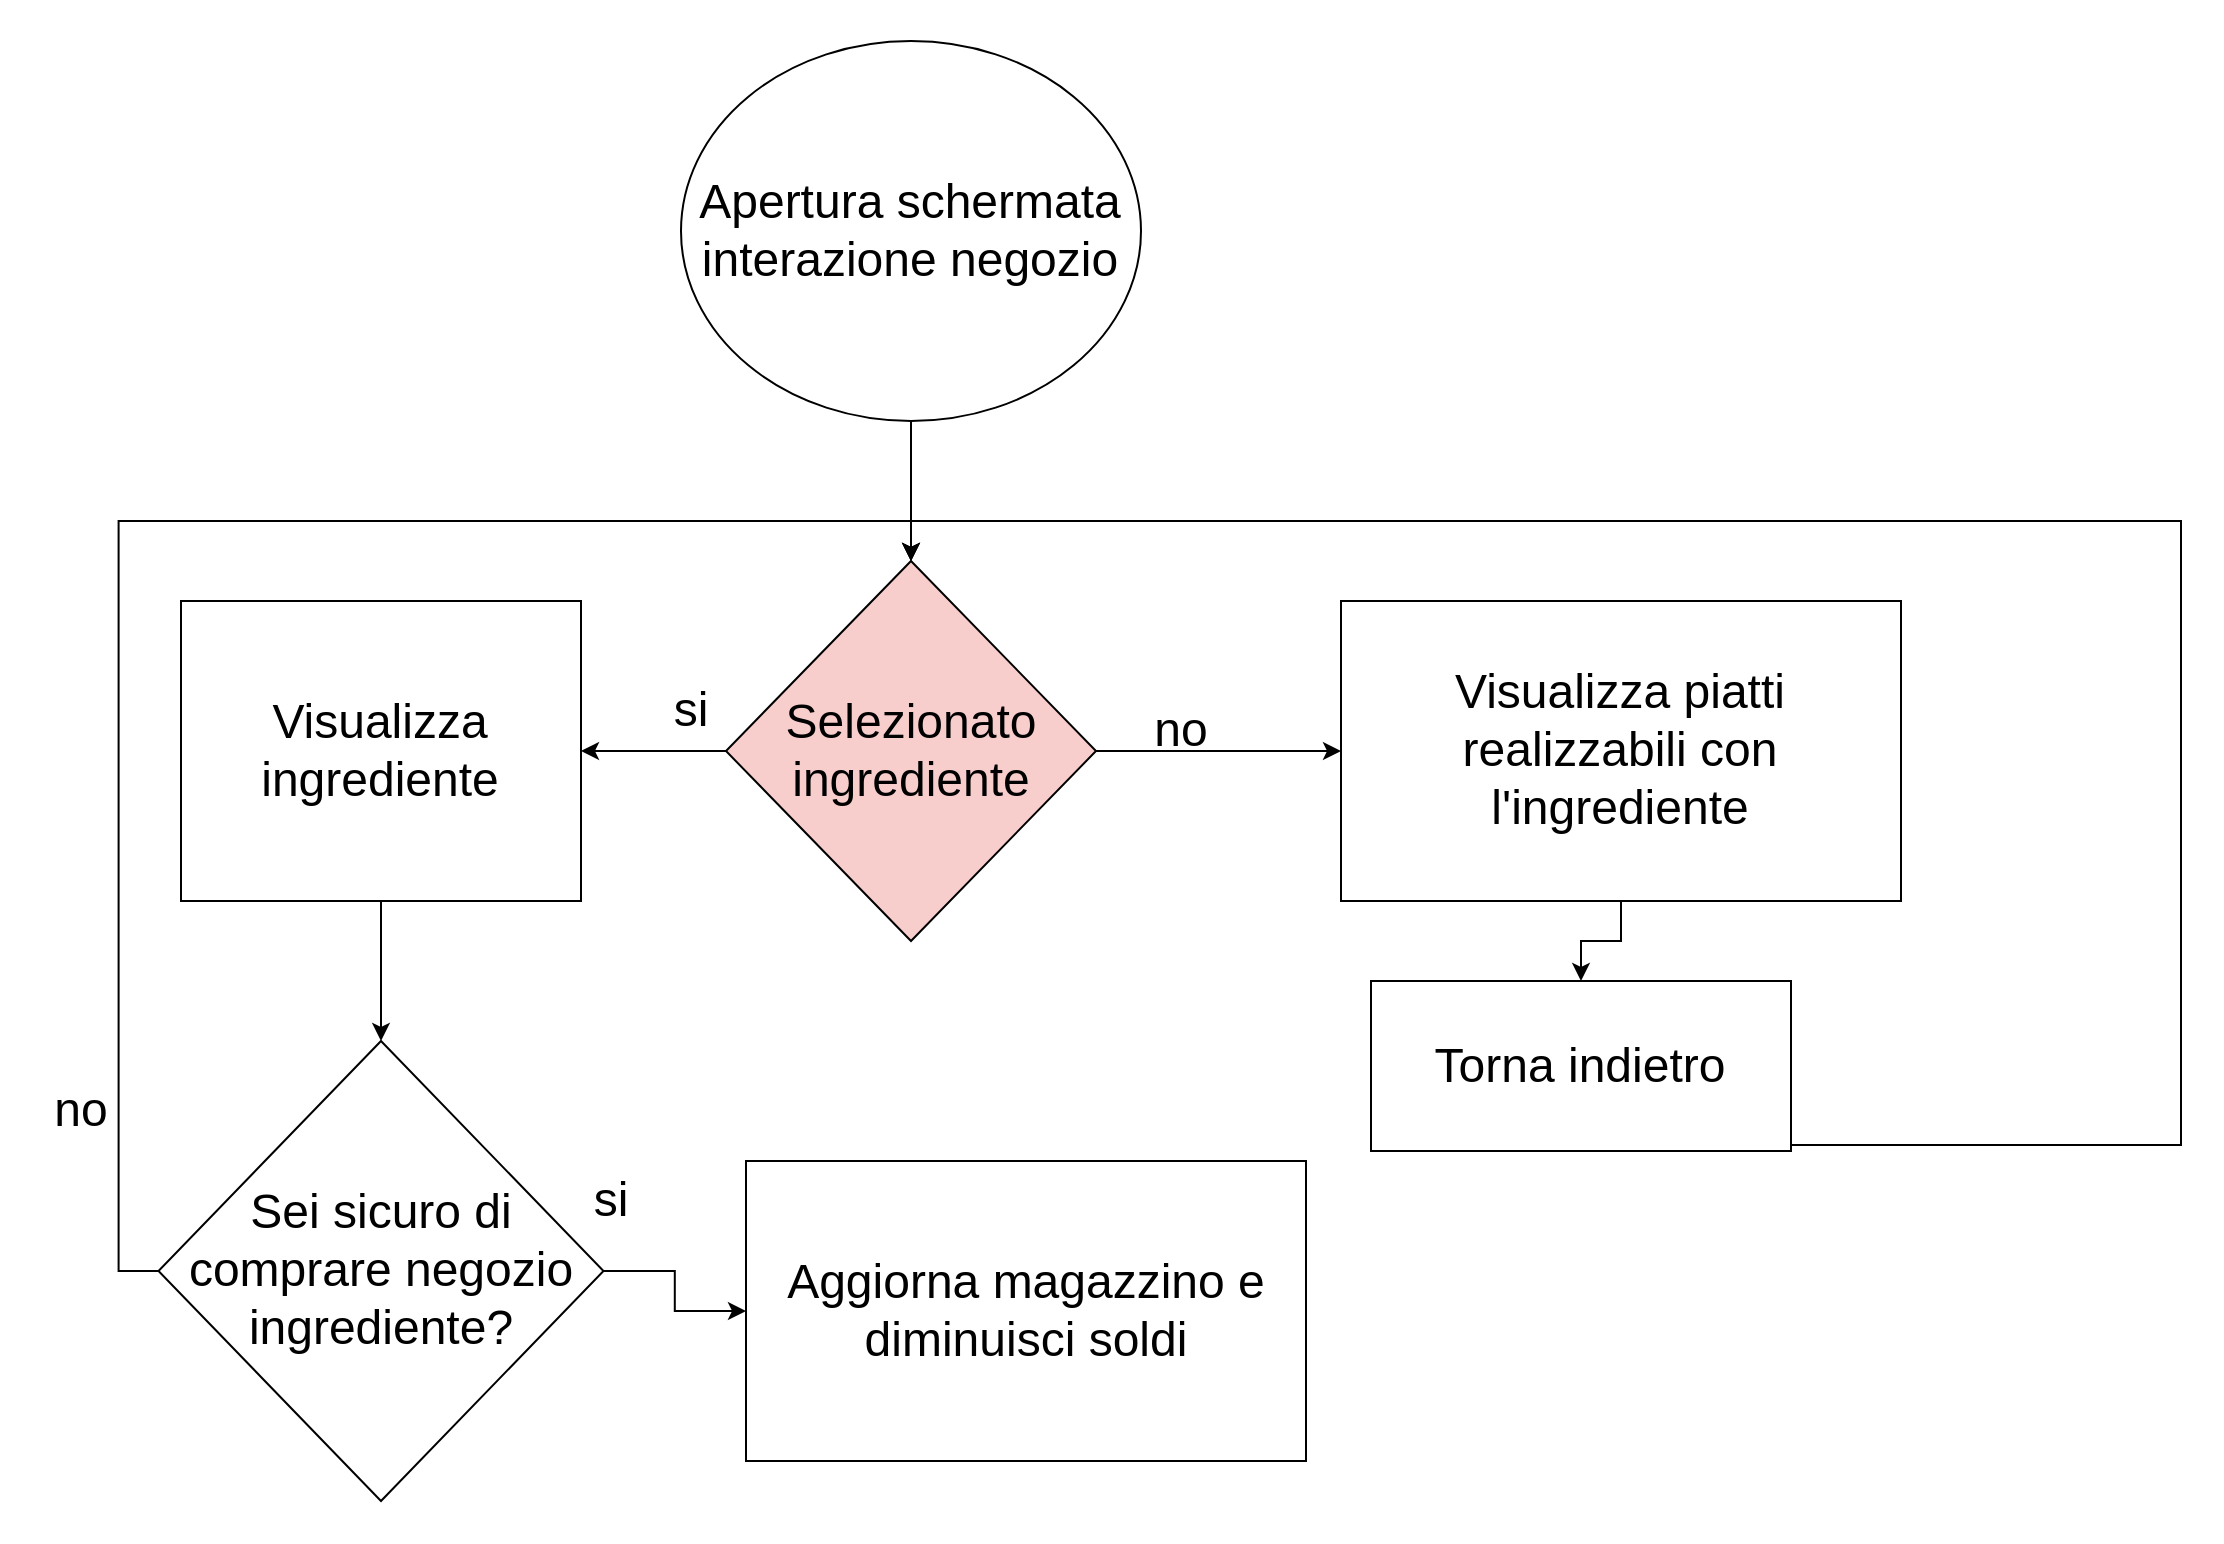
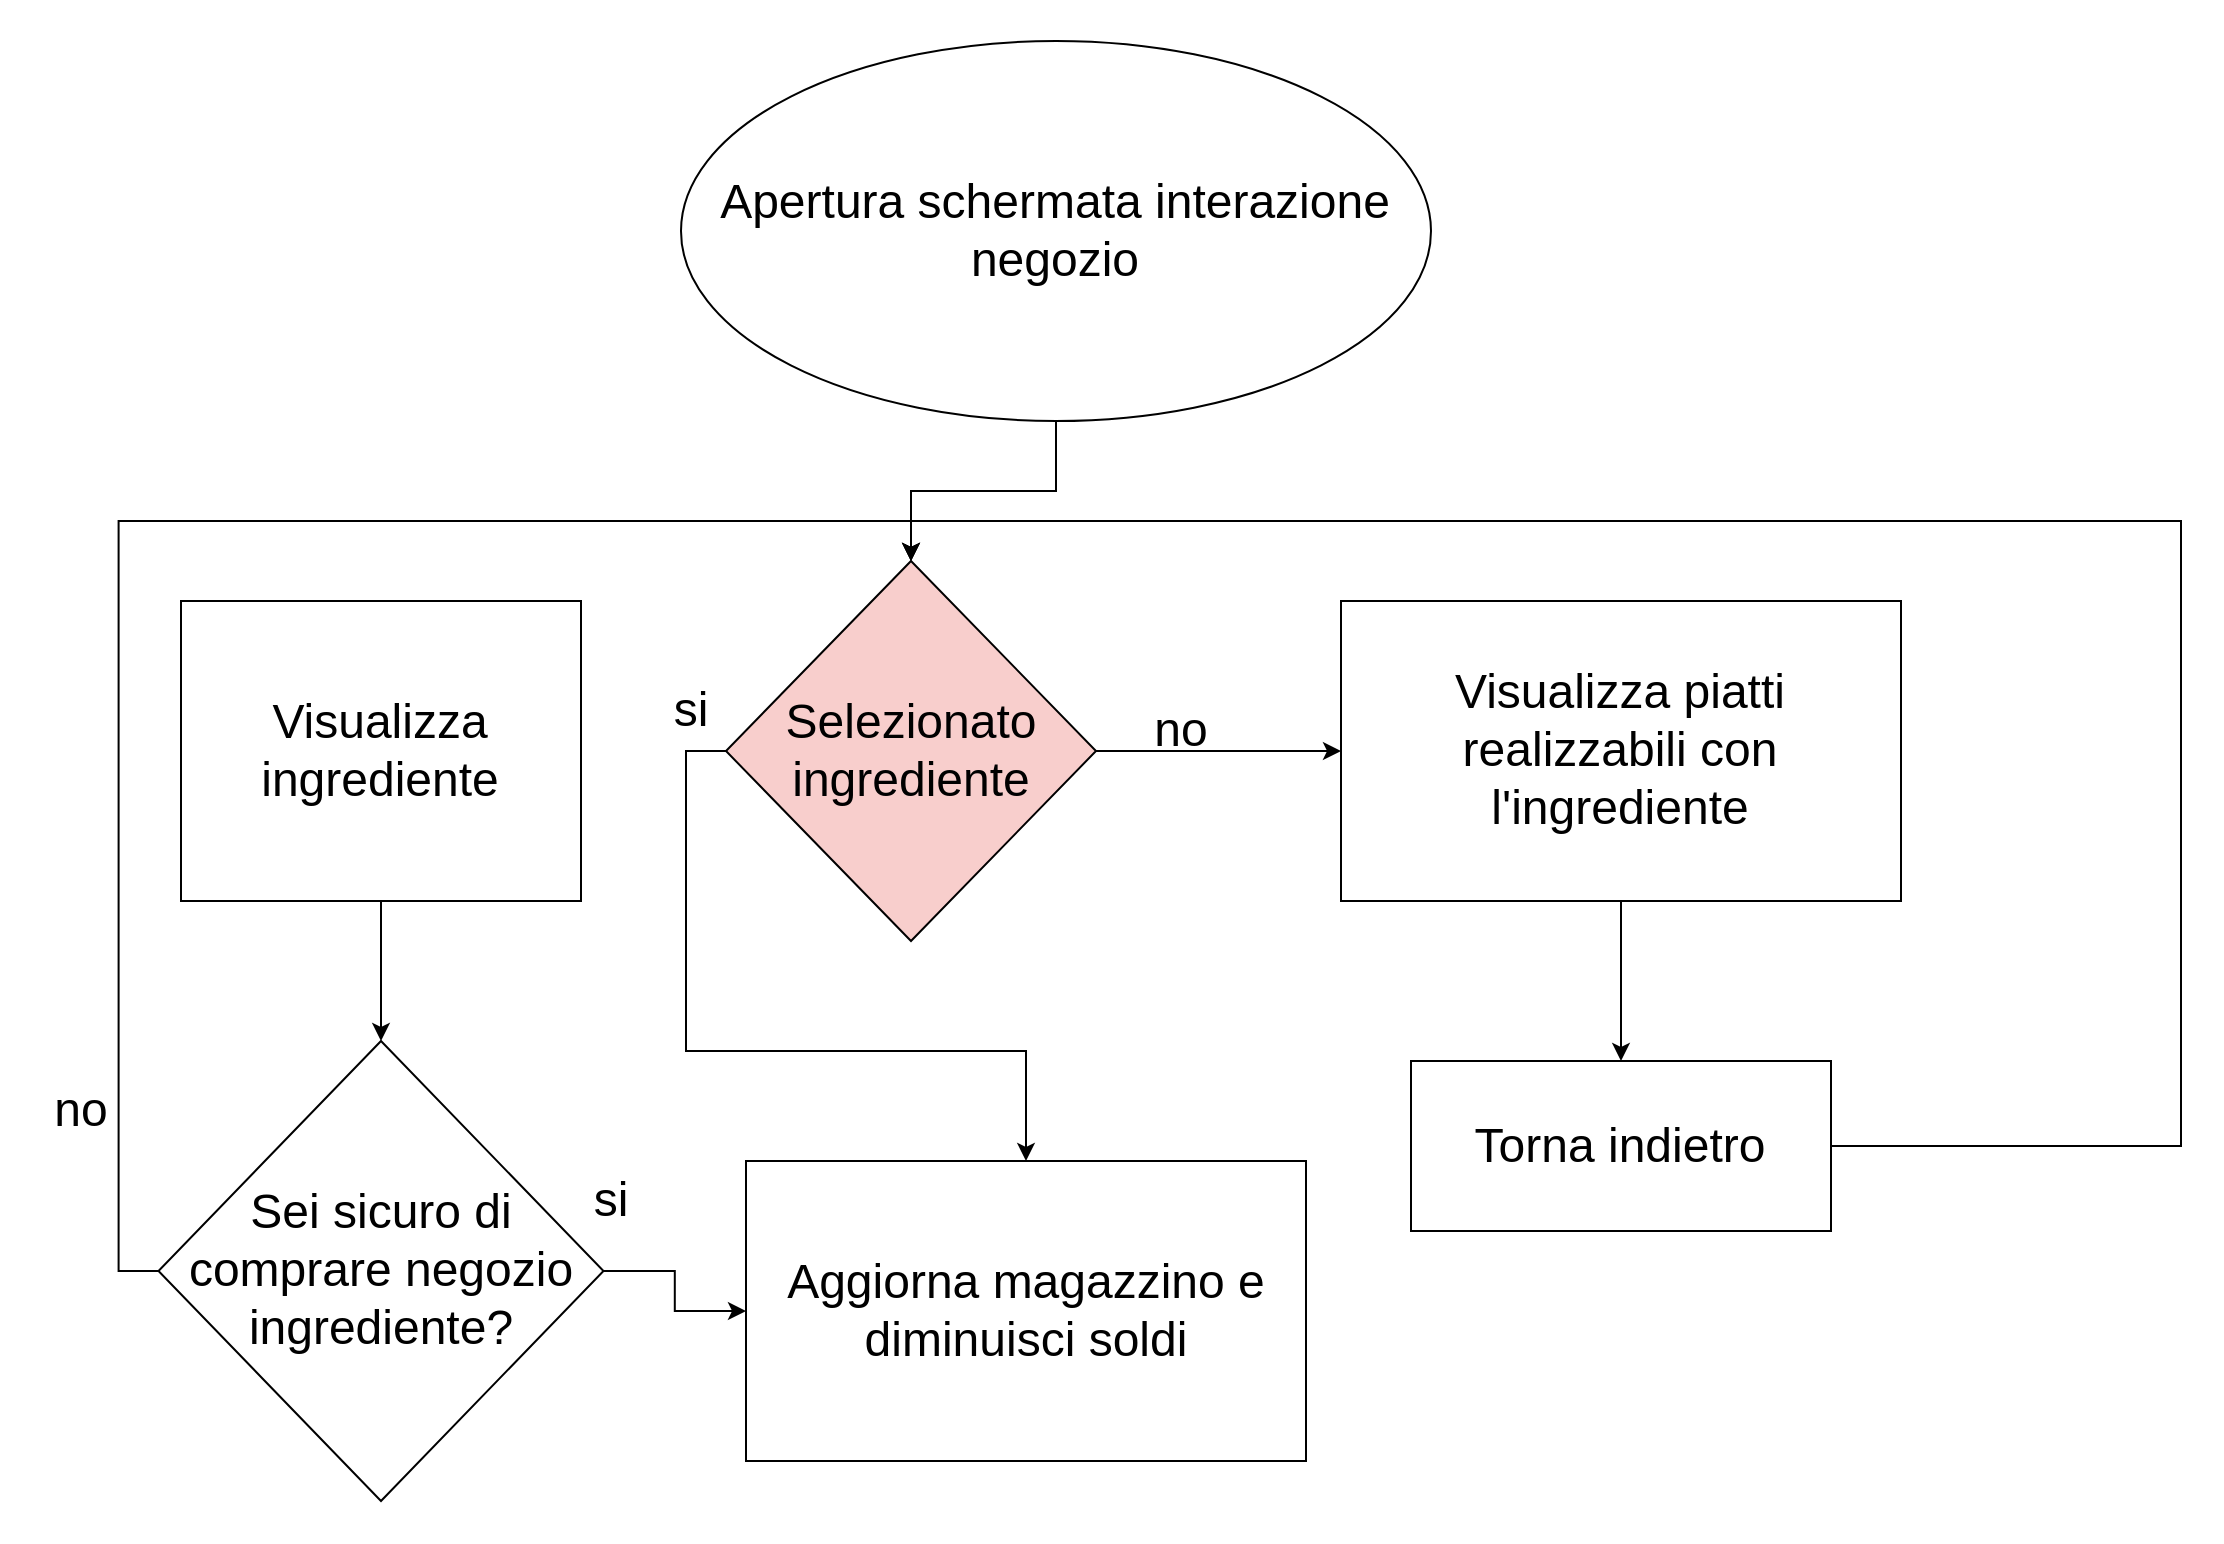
(911, 231) -> (1056, 231)
(641, 751) -> (753, 1051)
(1581, 1066) -> (1621, 1146)
